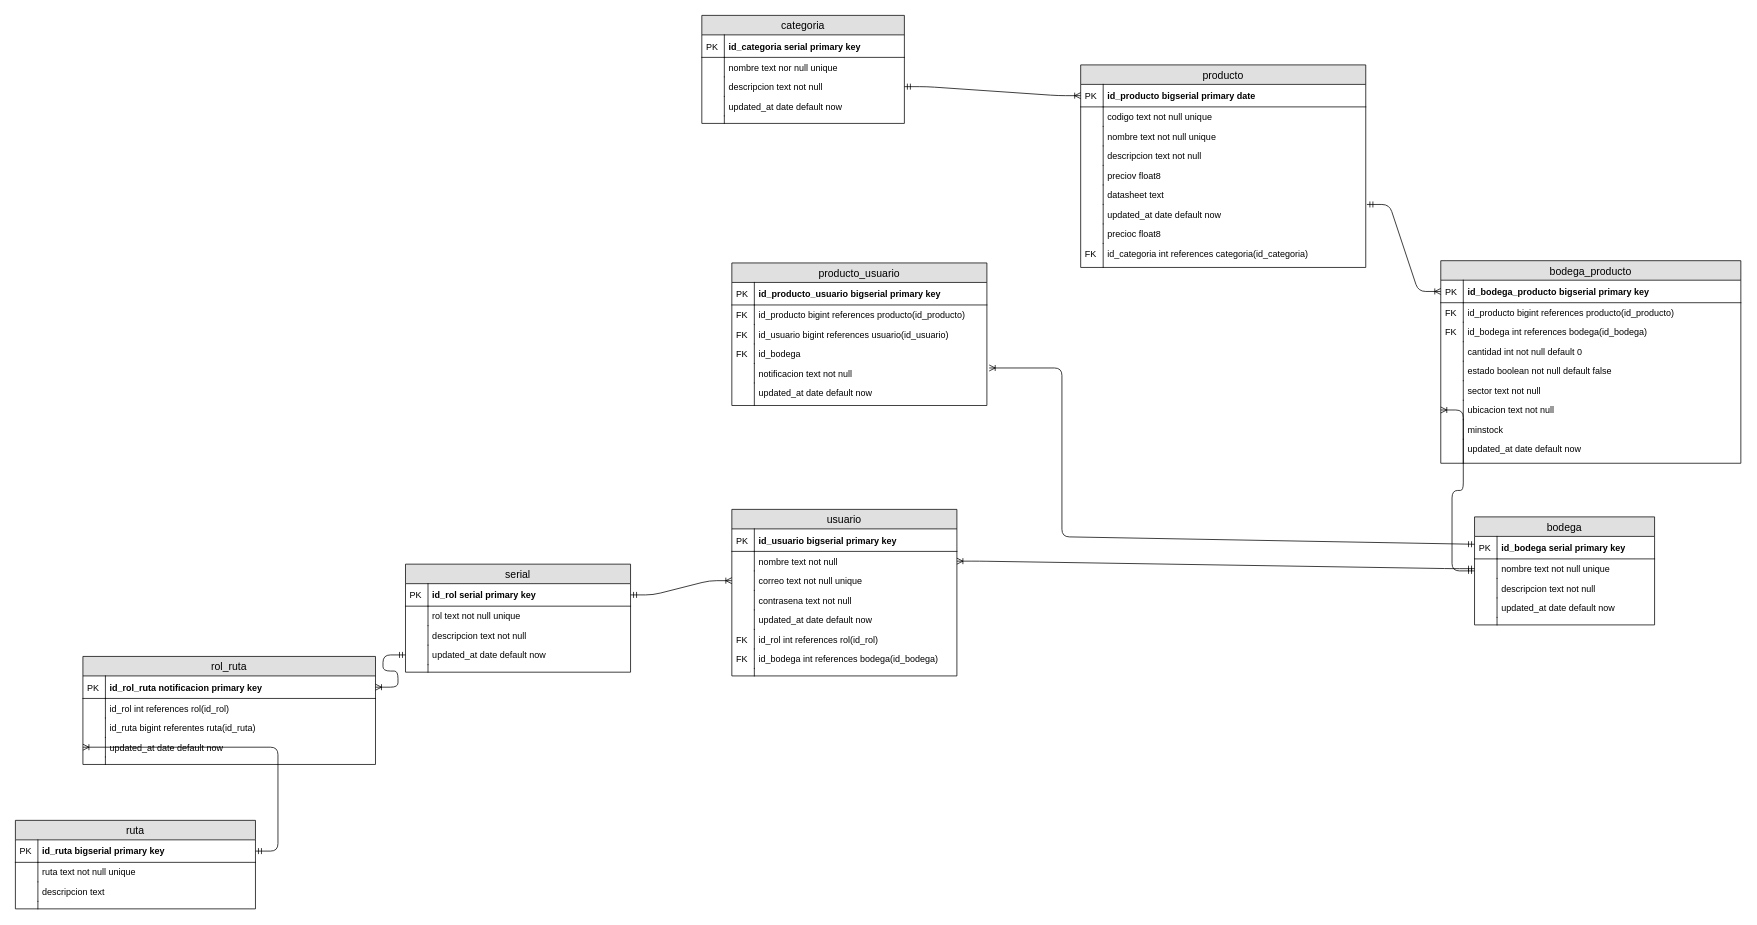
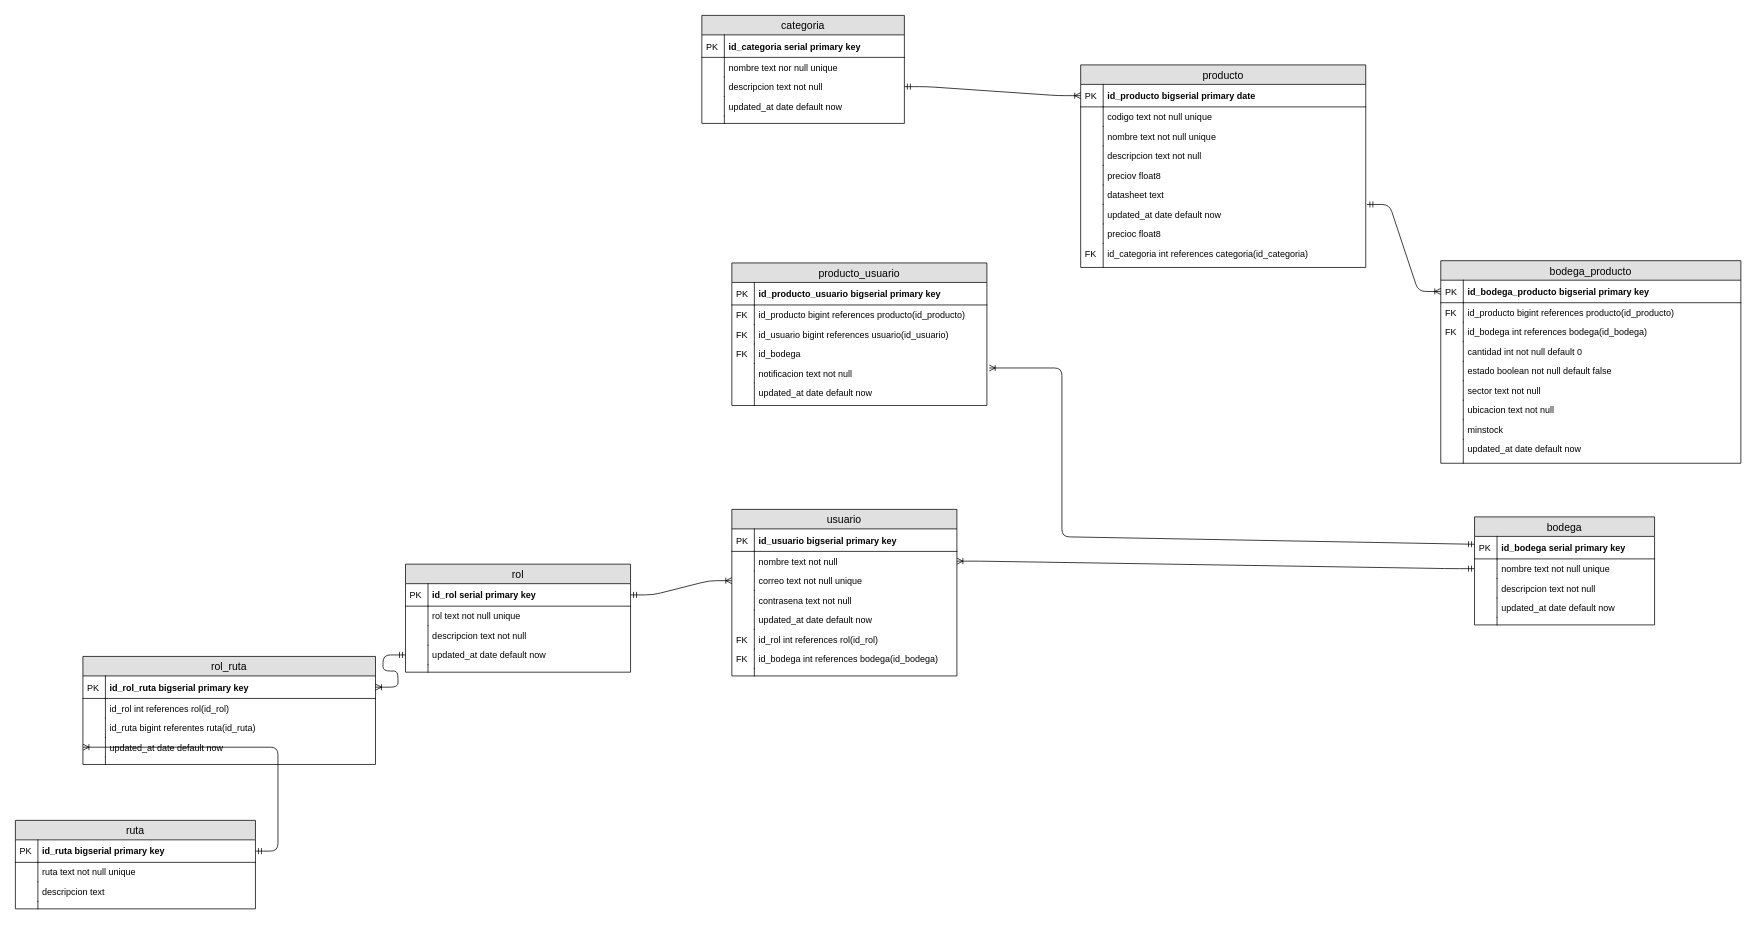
(1463, 486) -> none
(518, 574) -> (518, 574)
(190, 687) -> (182, 687)
